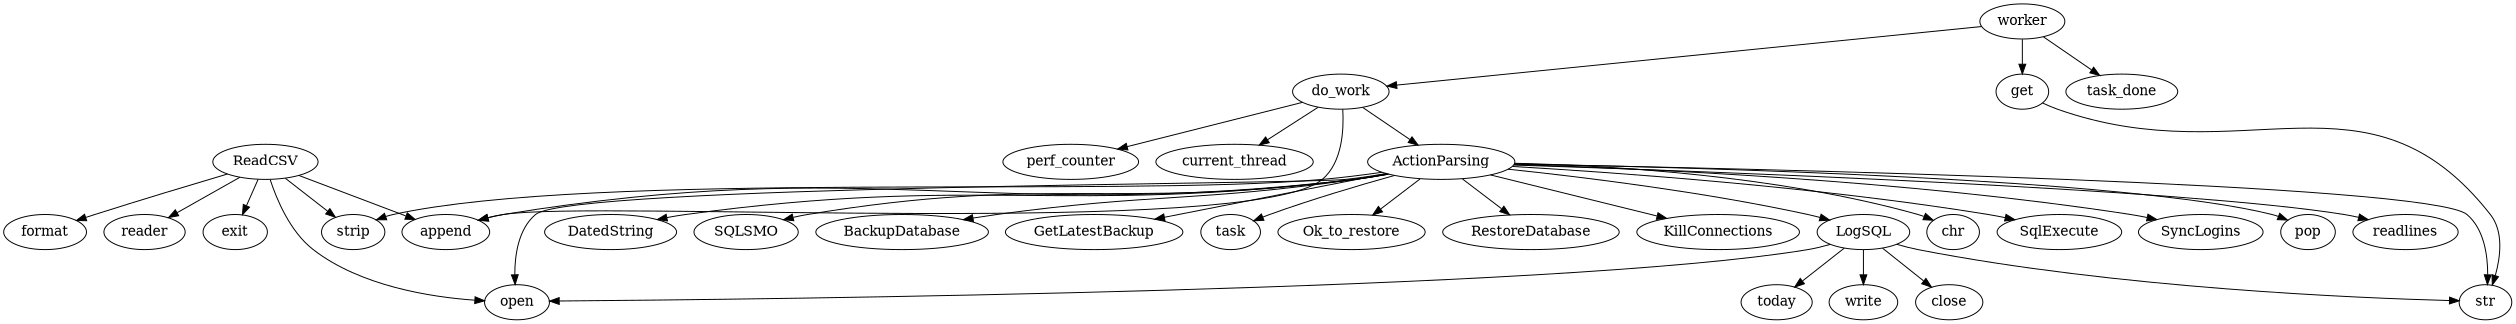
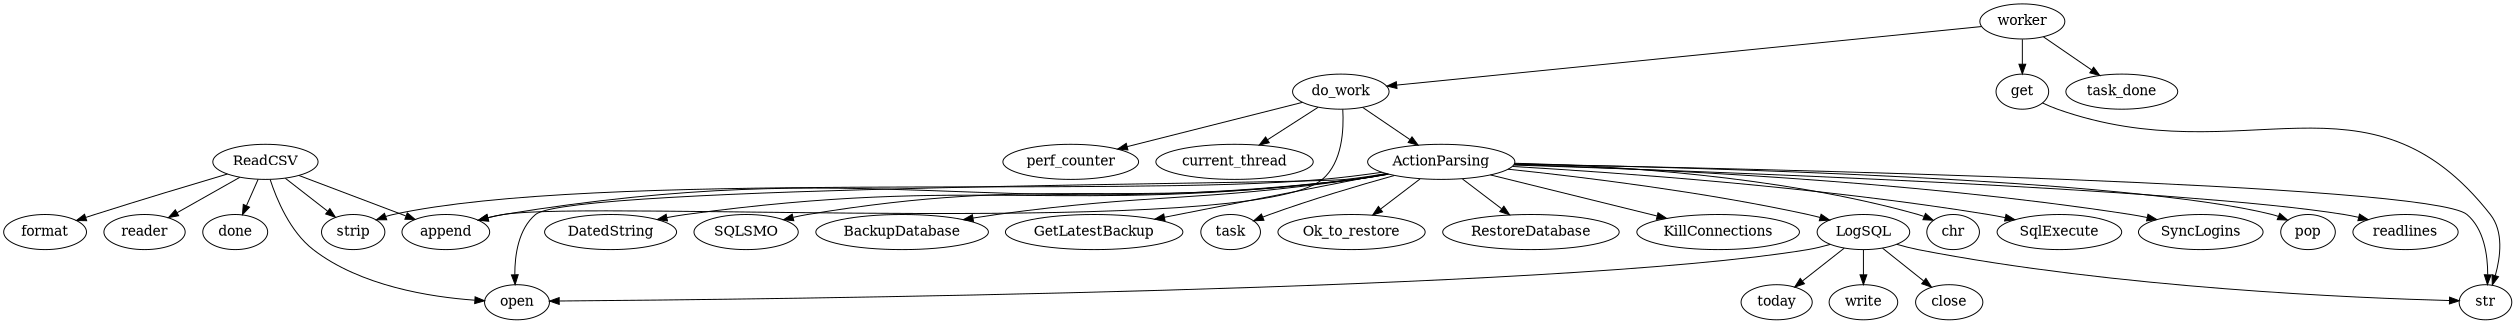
(235, 232) -> (235, 232)
